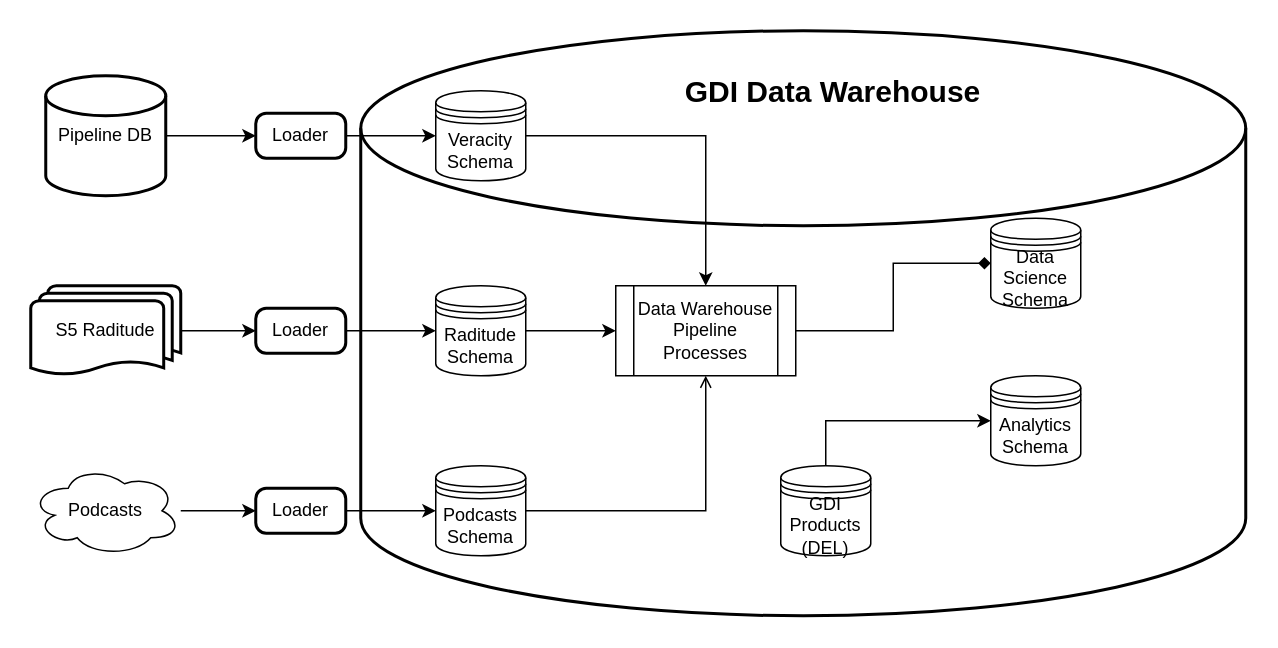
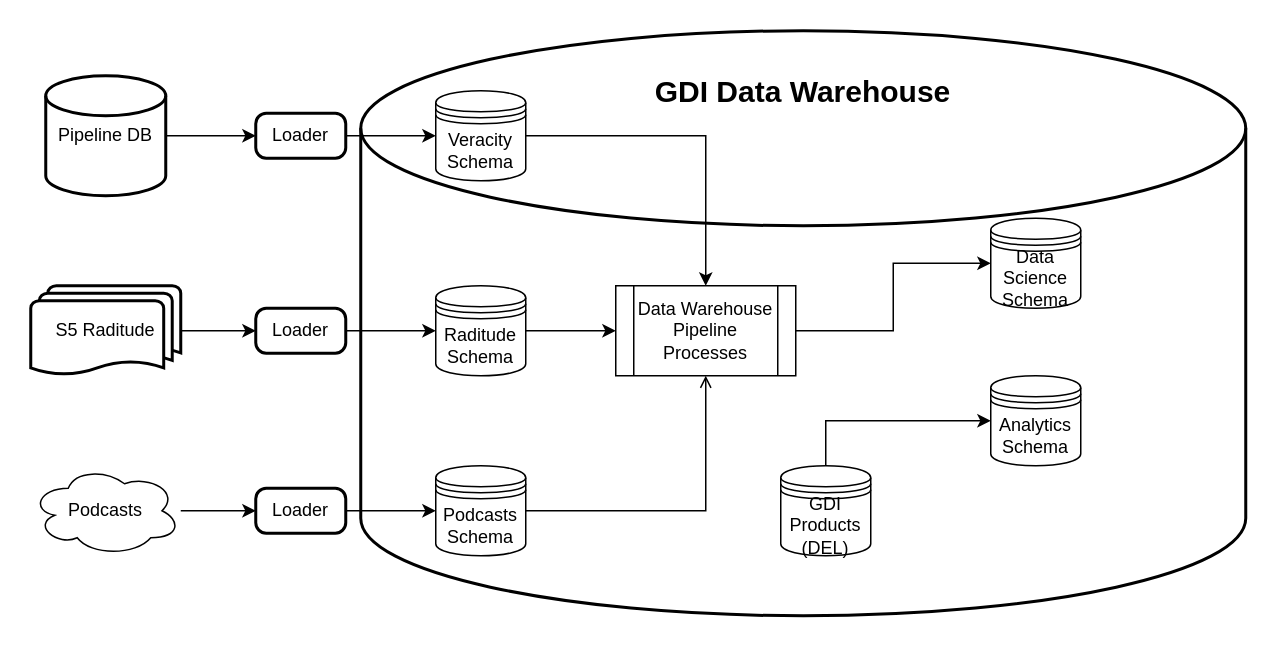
(833, 91) -> (803, 91)
(978, 263) -> (979, 263)
